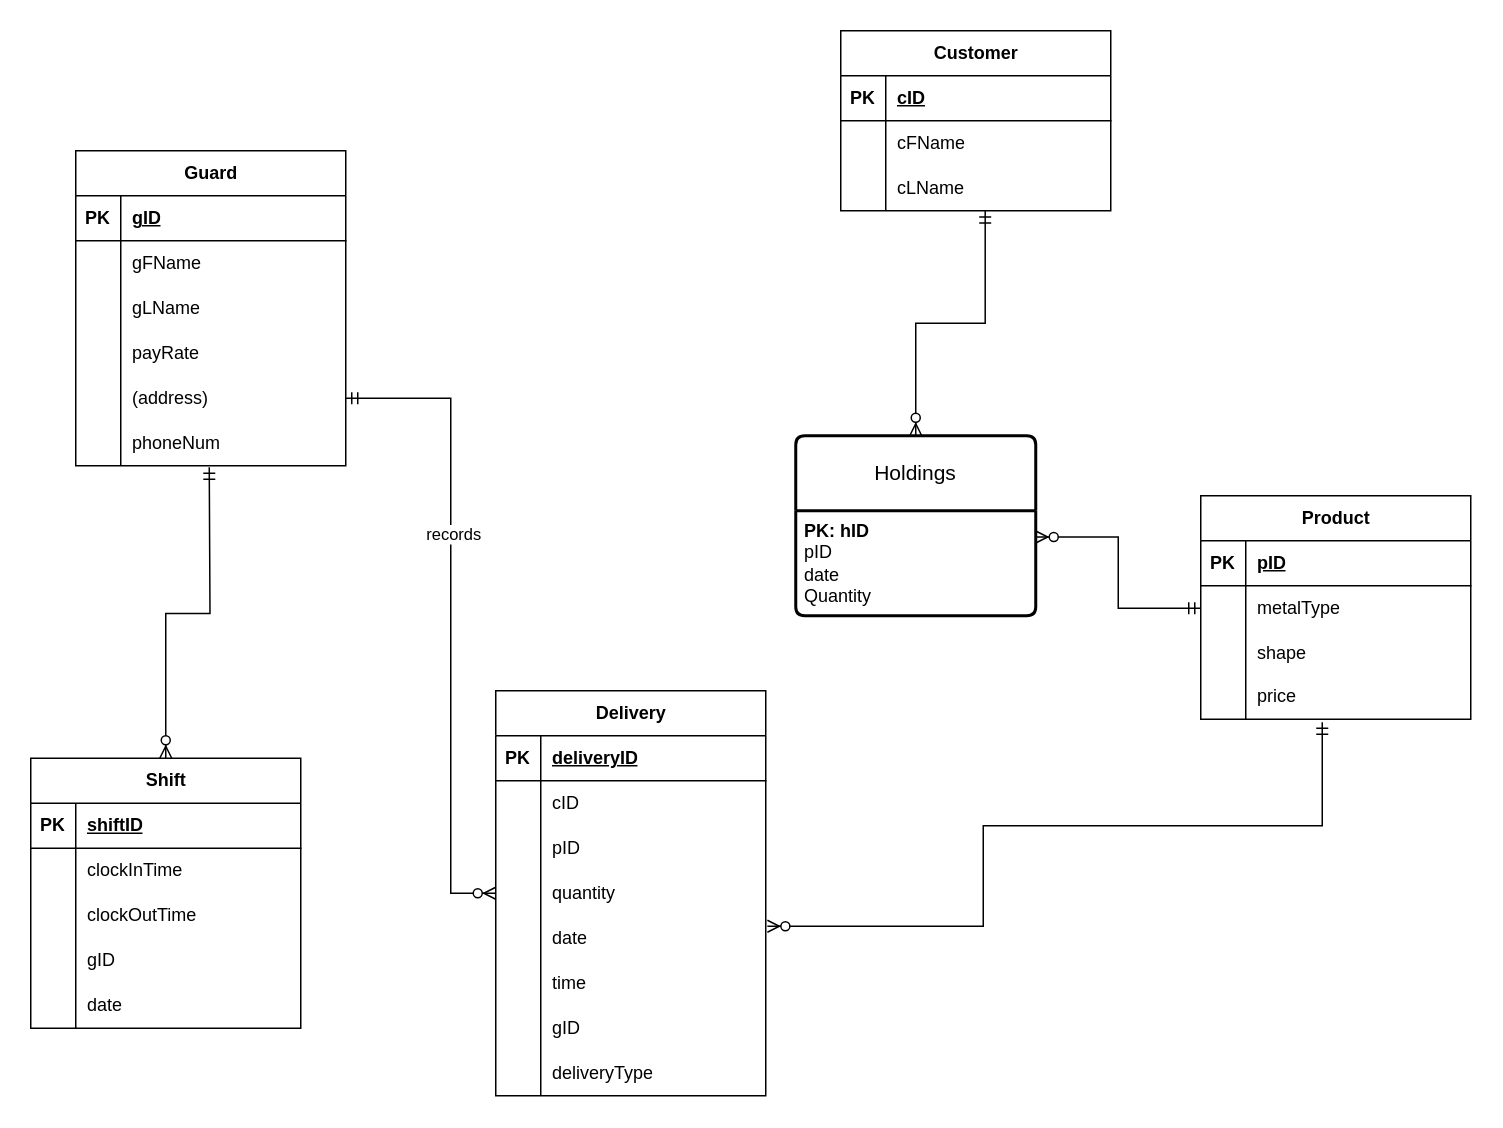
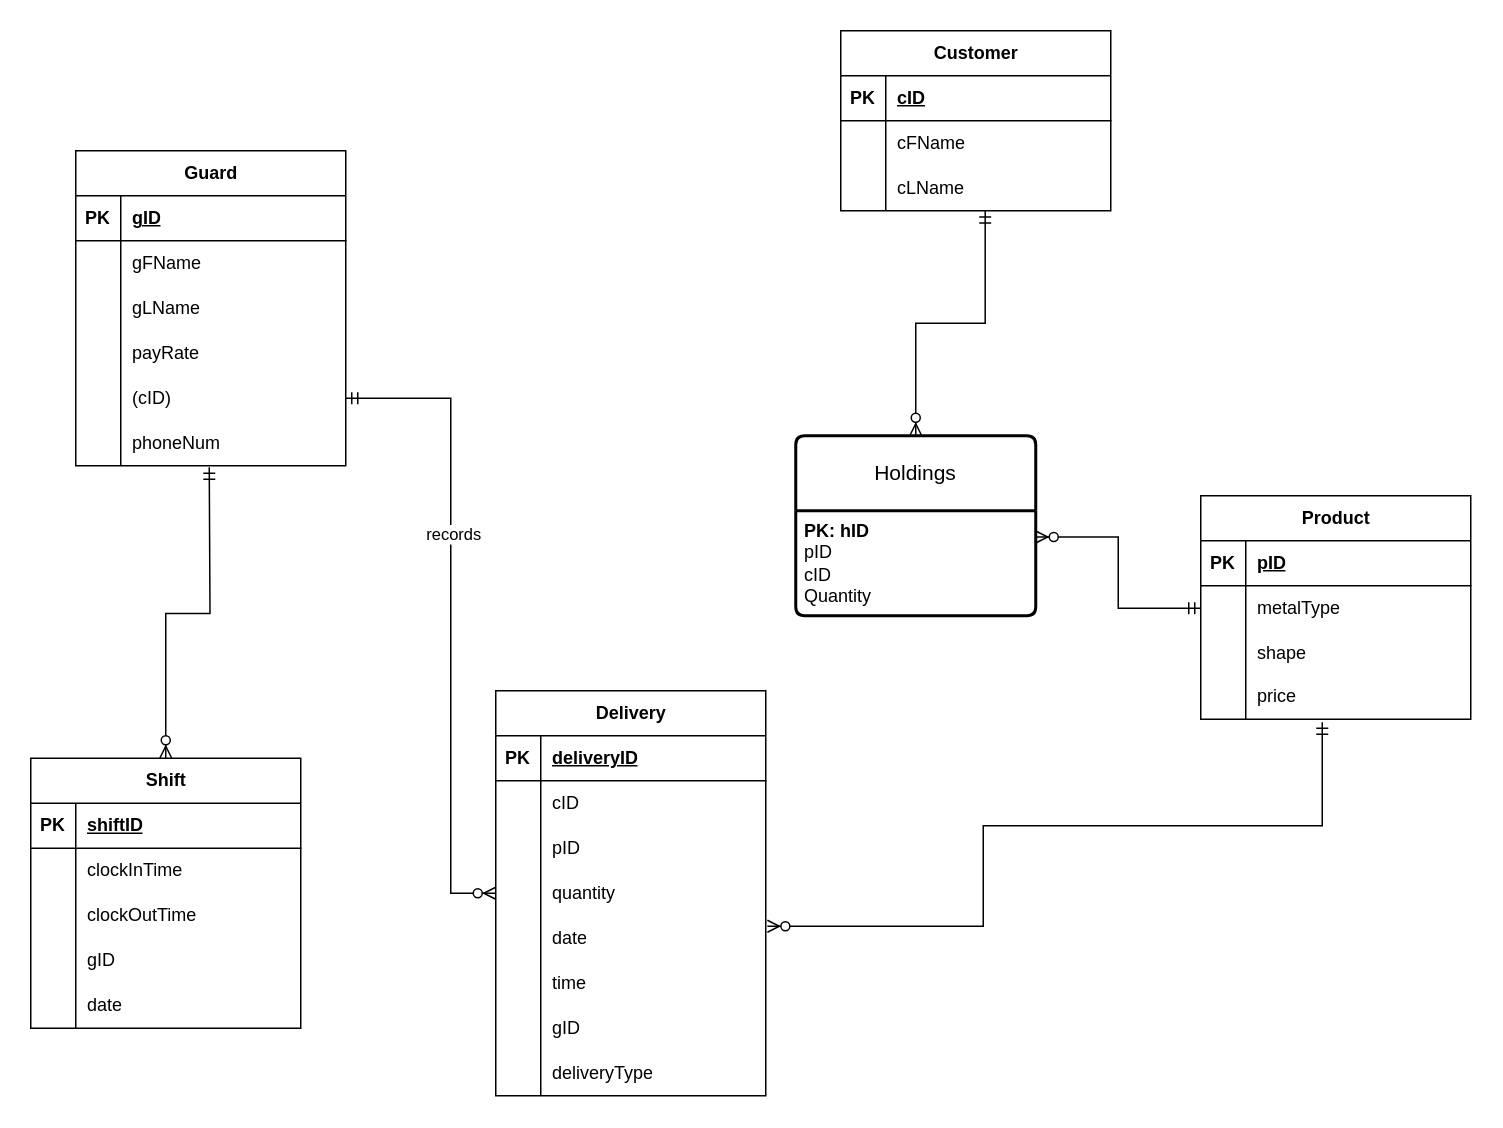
(178, 398) -> (158, 398)
(843, 564) -> (843, 564)
